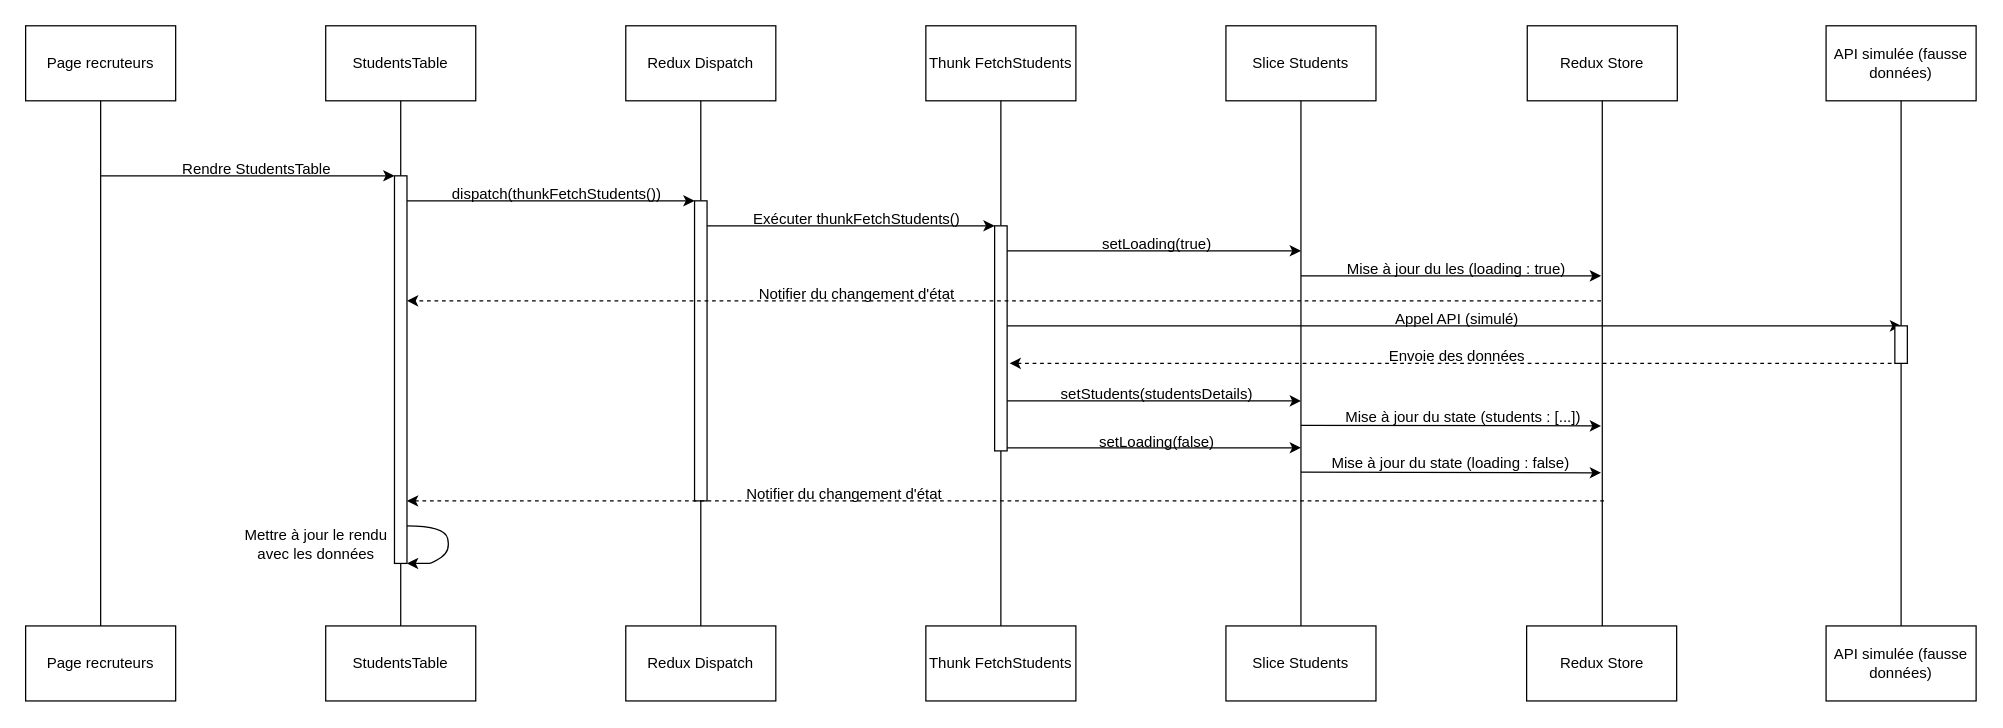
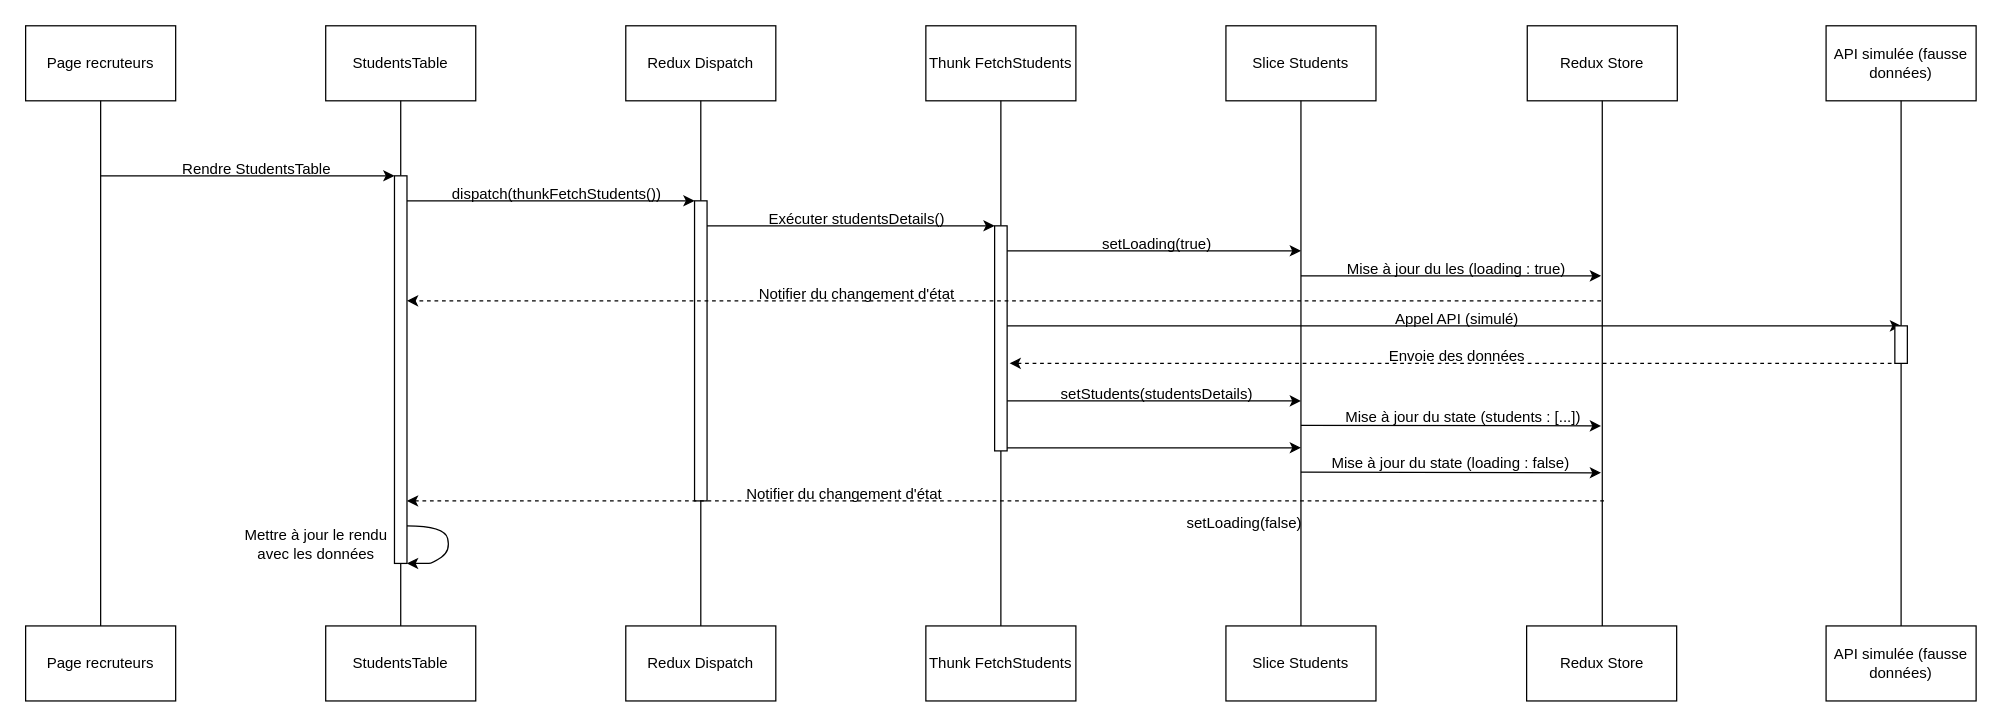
(857, 219) -> (857, 219)
(1157, 441) -> (1244, 523)
